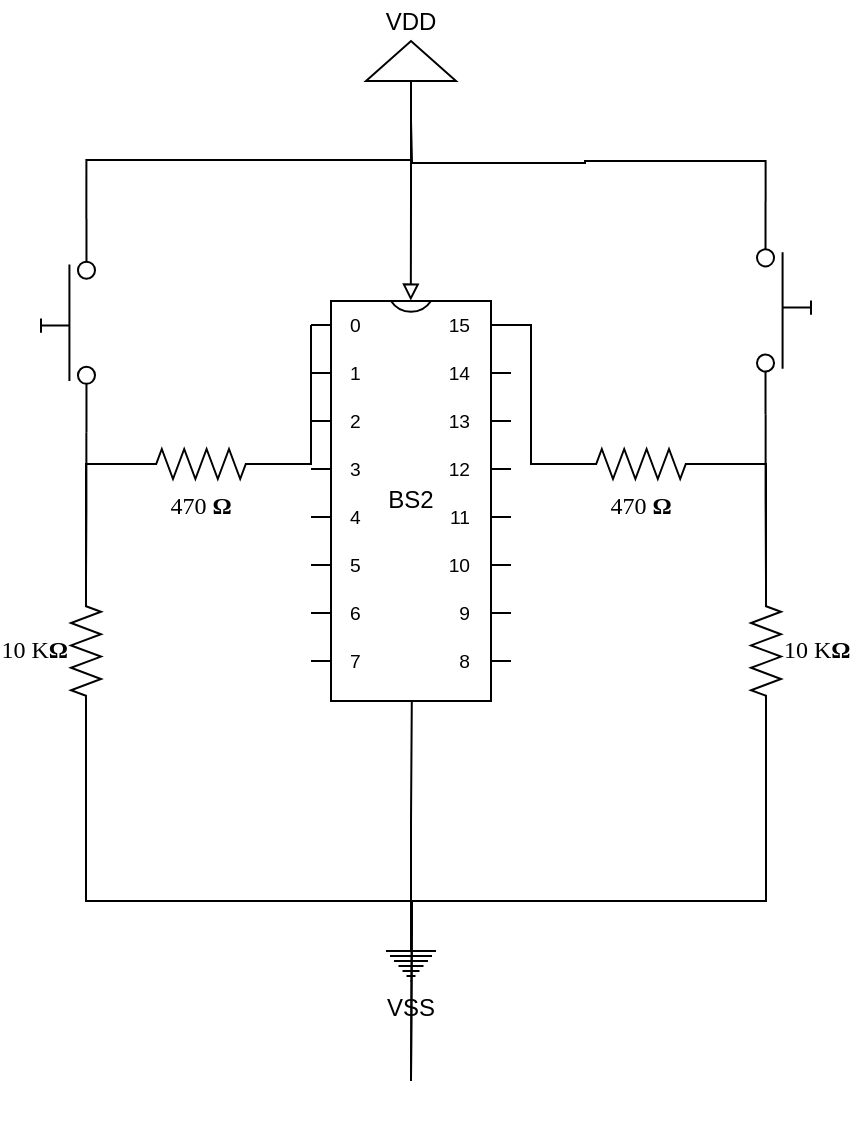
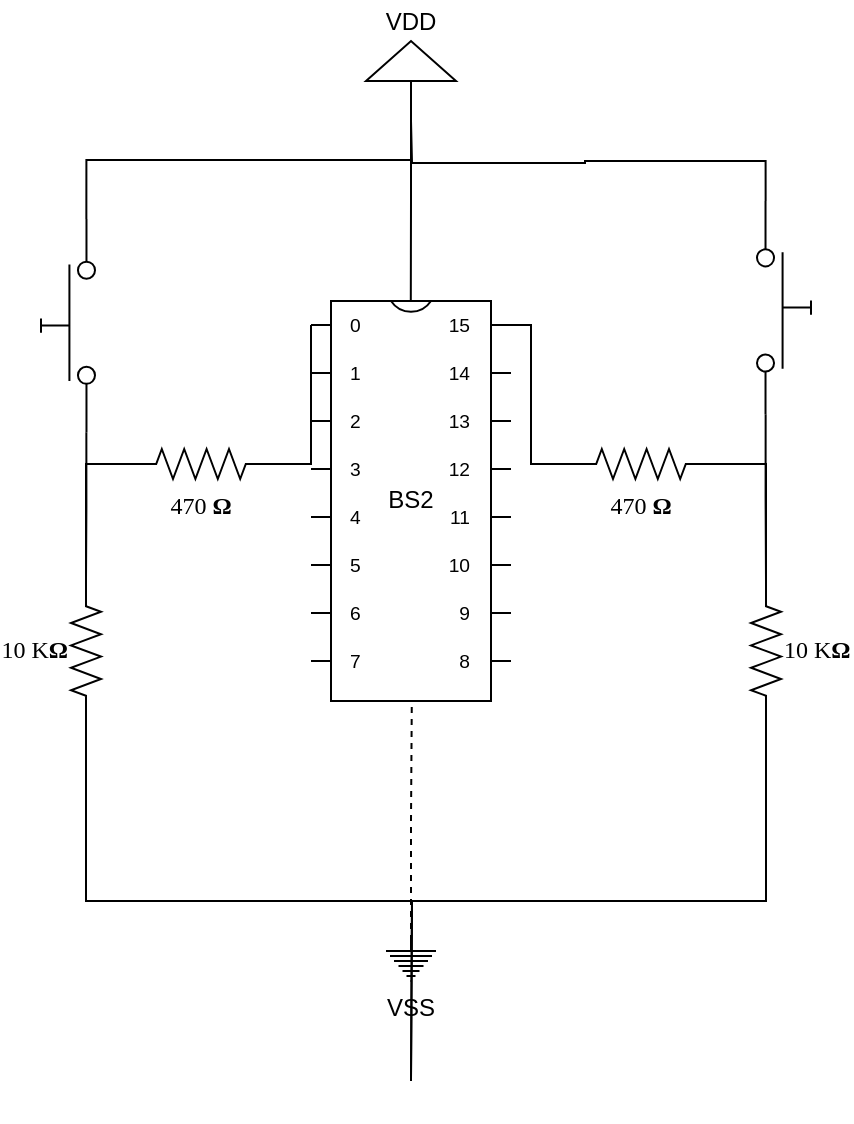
(411, 282) -> (411, 291)
(411, 800) -> (411, 800)
